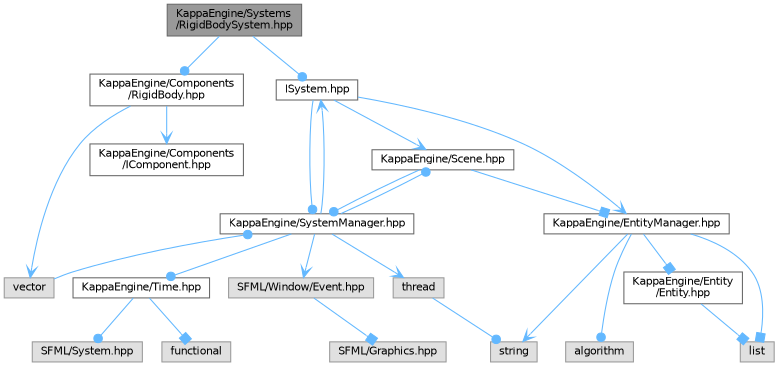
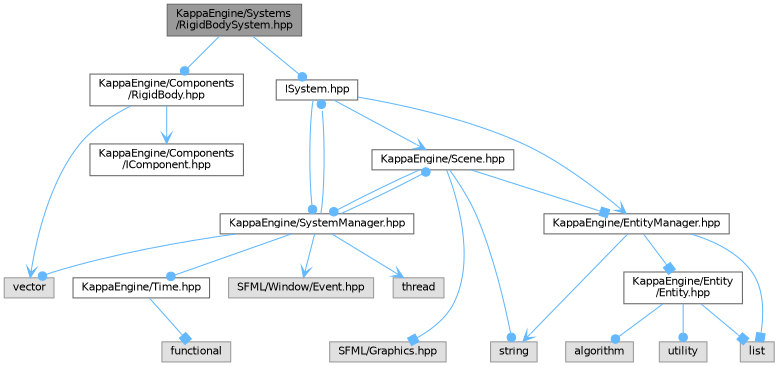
(324, 162) -> (324, 162)
(148, 253) -> (141, 250)
(611, 282) -> (641, 320)
(340, 317) -> (464, 261)
(463, 317) -> (489, 248)
(87, 352) -> none
none -> (683, 352)
